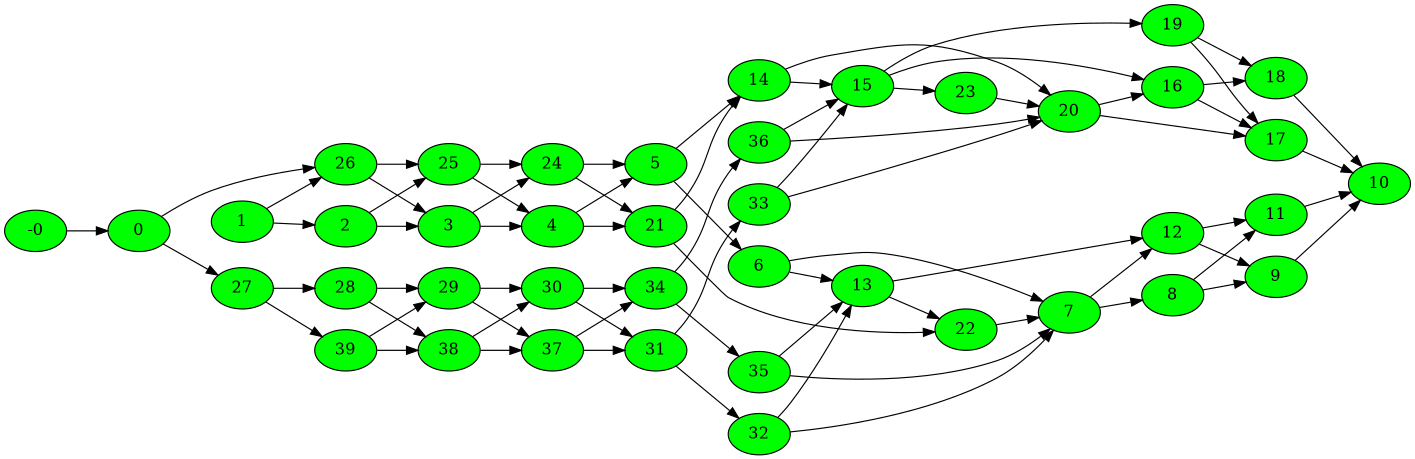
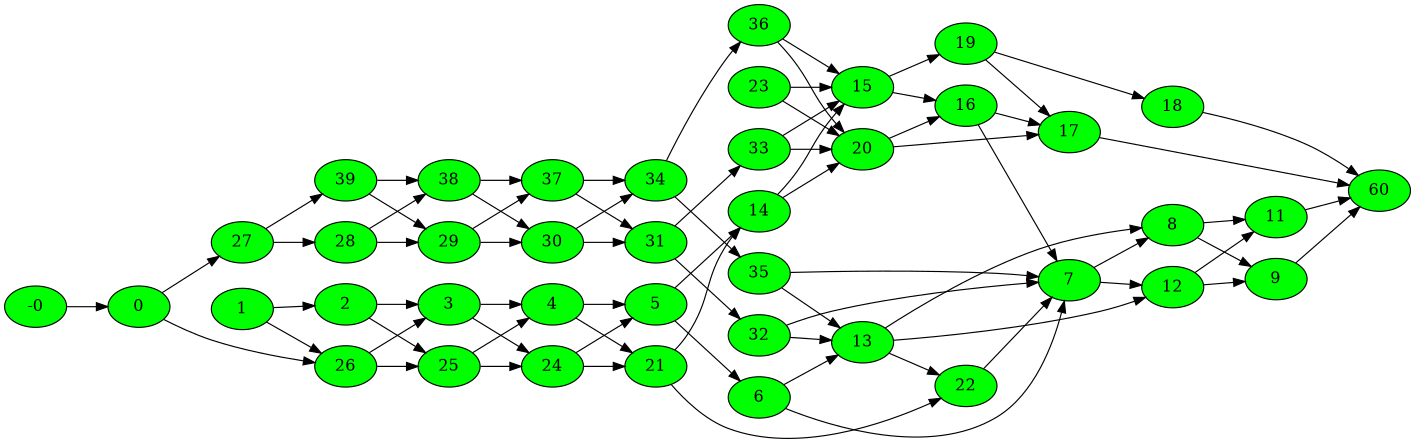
(1216, 83) -> (1015, 188)
(908, 89) -> (802, 87)
(1379, 184) -> (1379, 191)
none -> (1002, 264)
